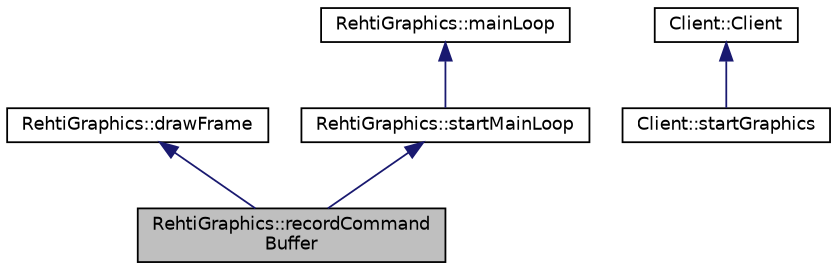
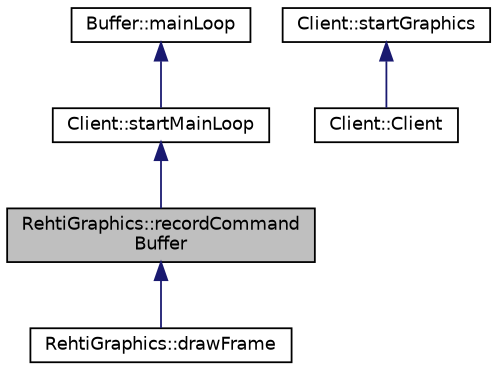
(445, 25) -> (161, 25)
(726, 84) -> (386, 84)
(445, 125) -> (161, 125)
(215, 180) -> (161, 304)
